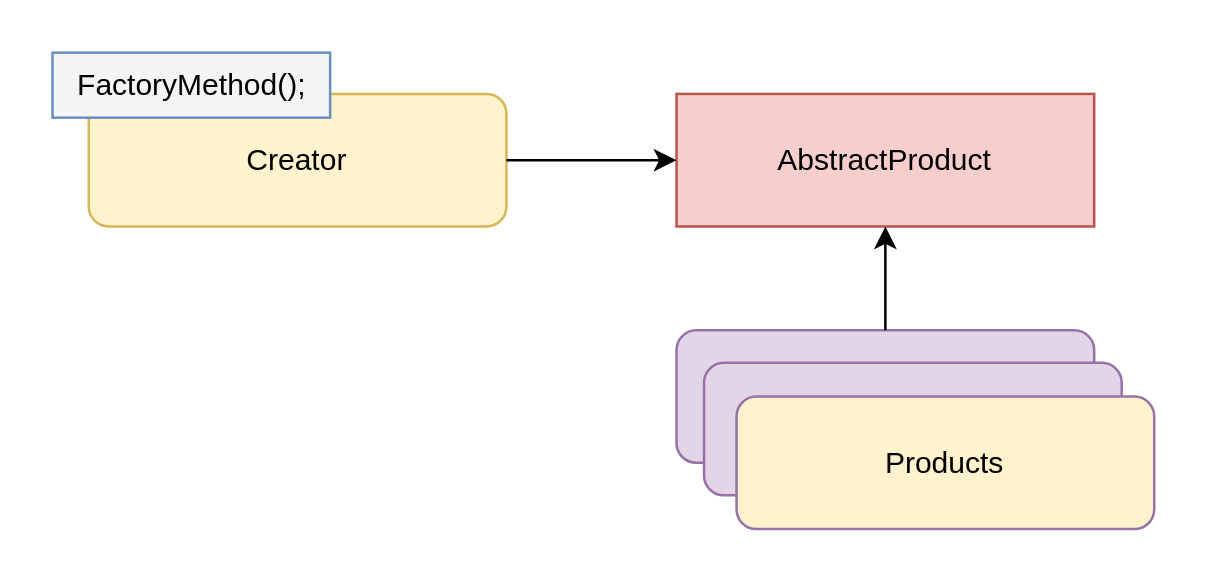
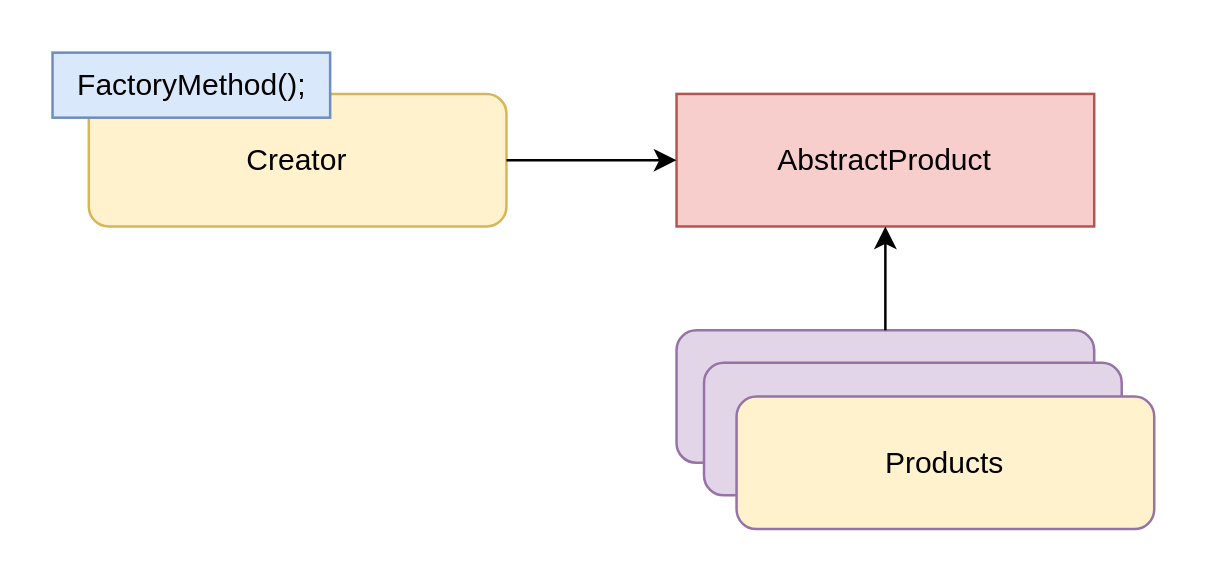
(191, 85) -> (191, 85)
